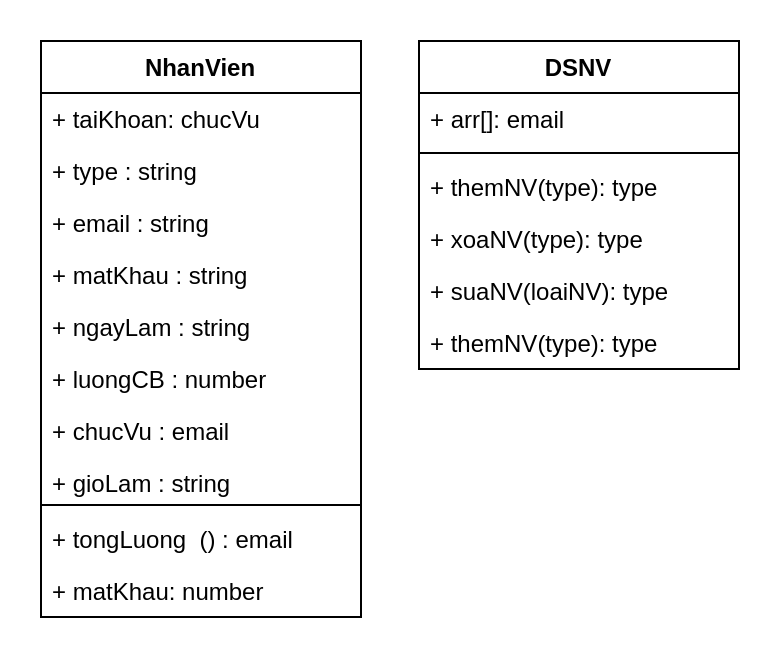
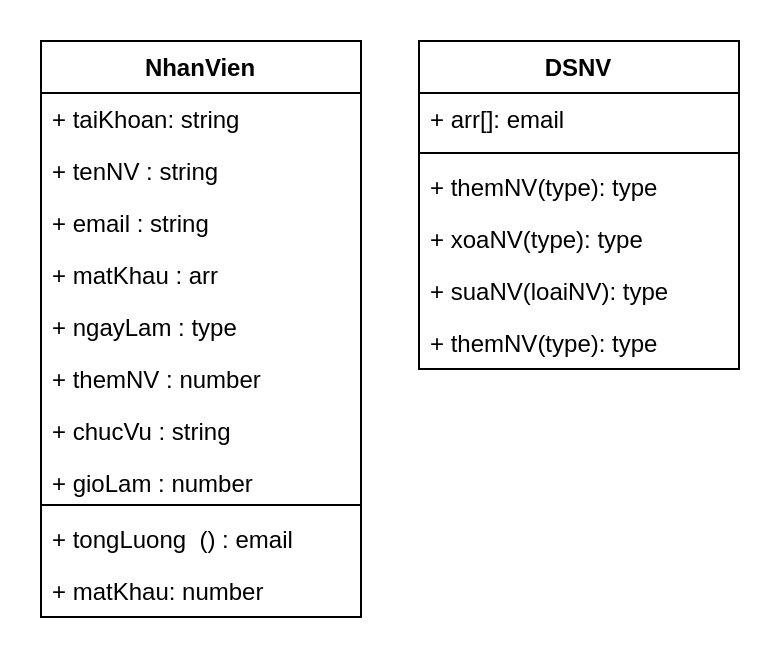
(160, 120) -> (157, 120)
(137, 172) -> (144, 172)
(157, 276) -> (140, 276)
(157, 328) -> (147, 328)
(157, 380) -> (154, 380)
(141, 432) -> (151, 432)
(148, 484) -> (151, 484)
